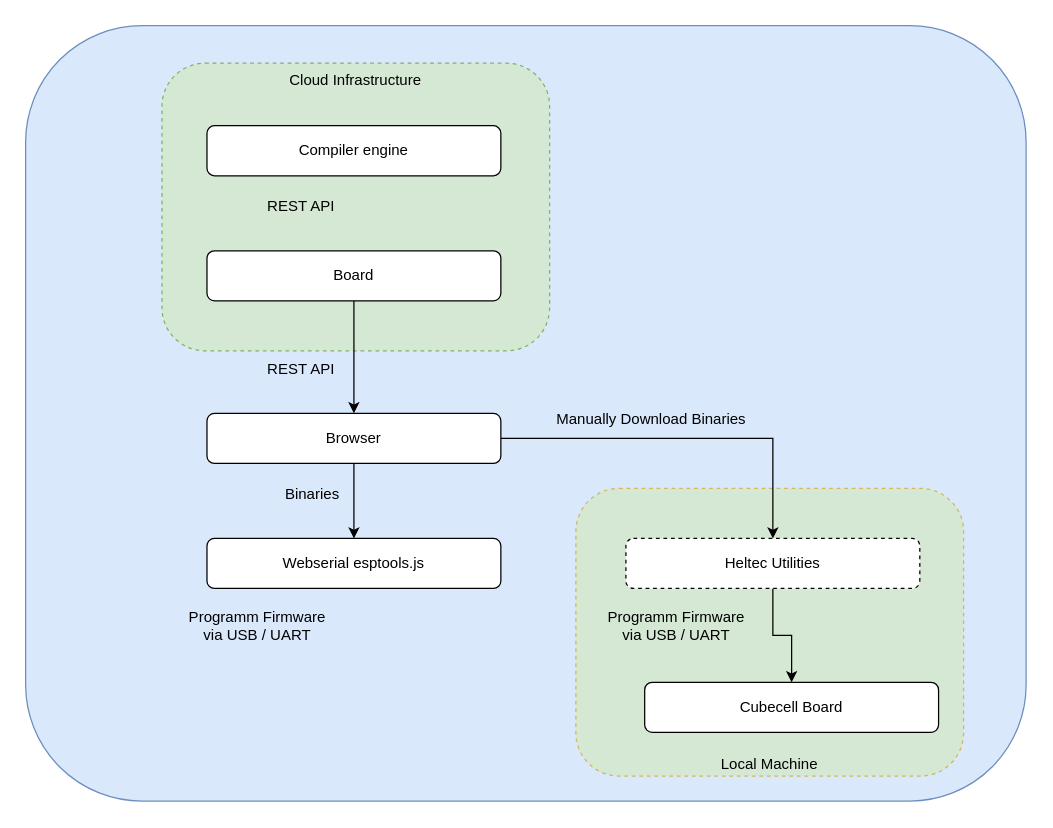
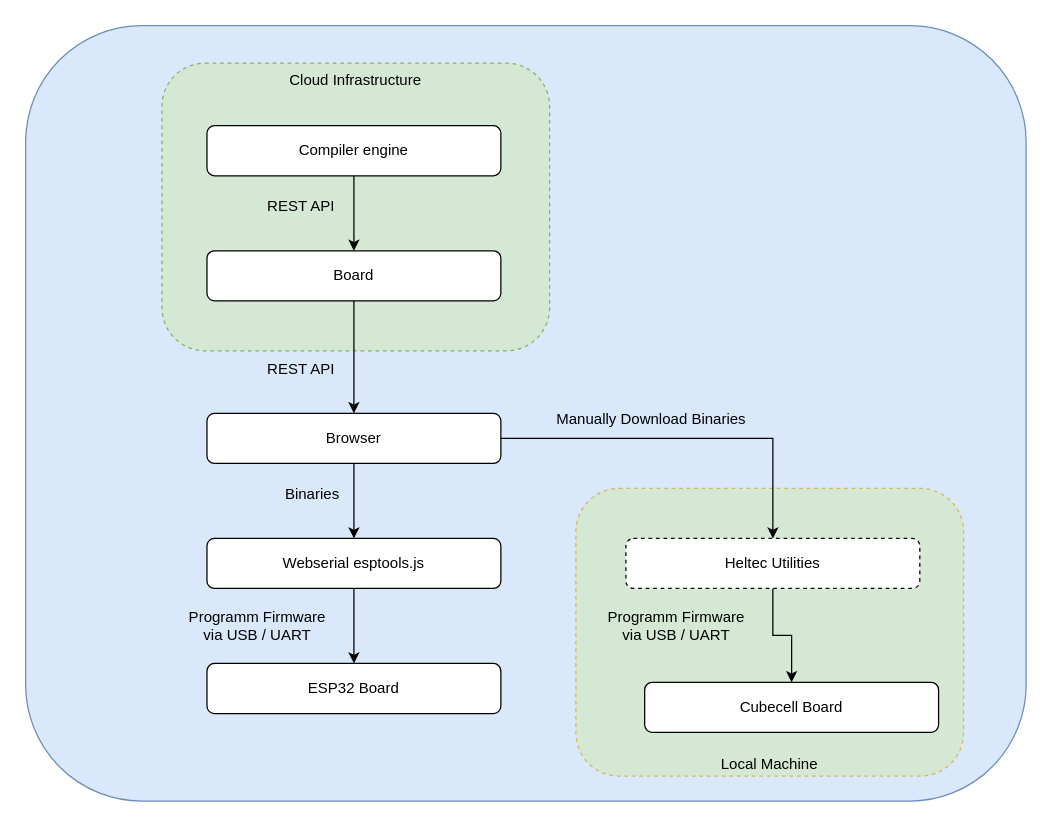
none -> (354, 209)
none -> (354, 621)
none -> (354, 688)
